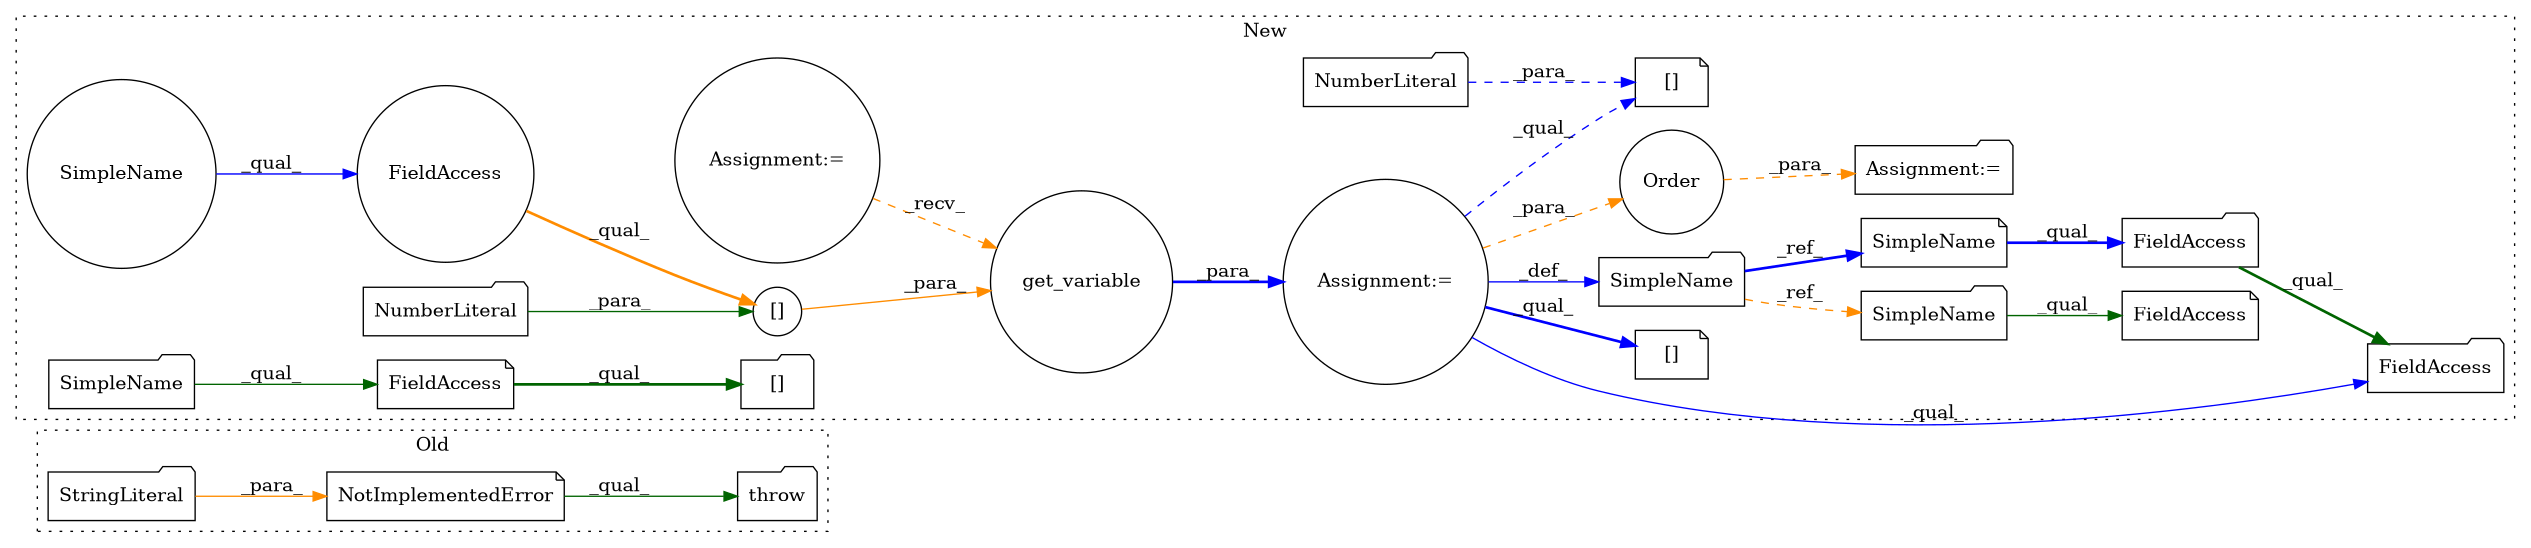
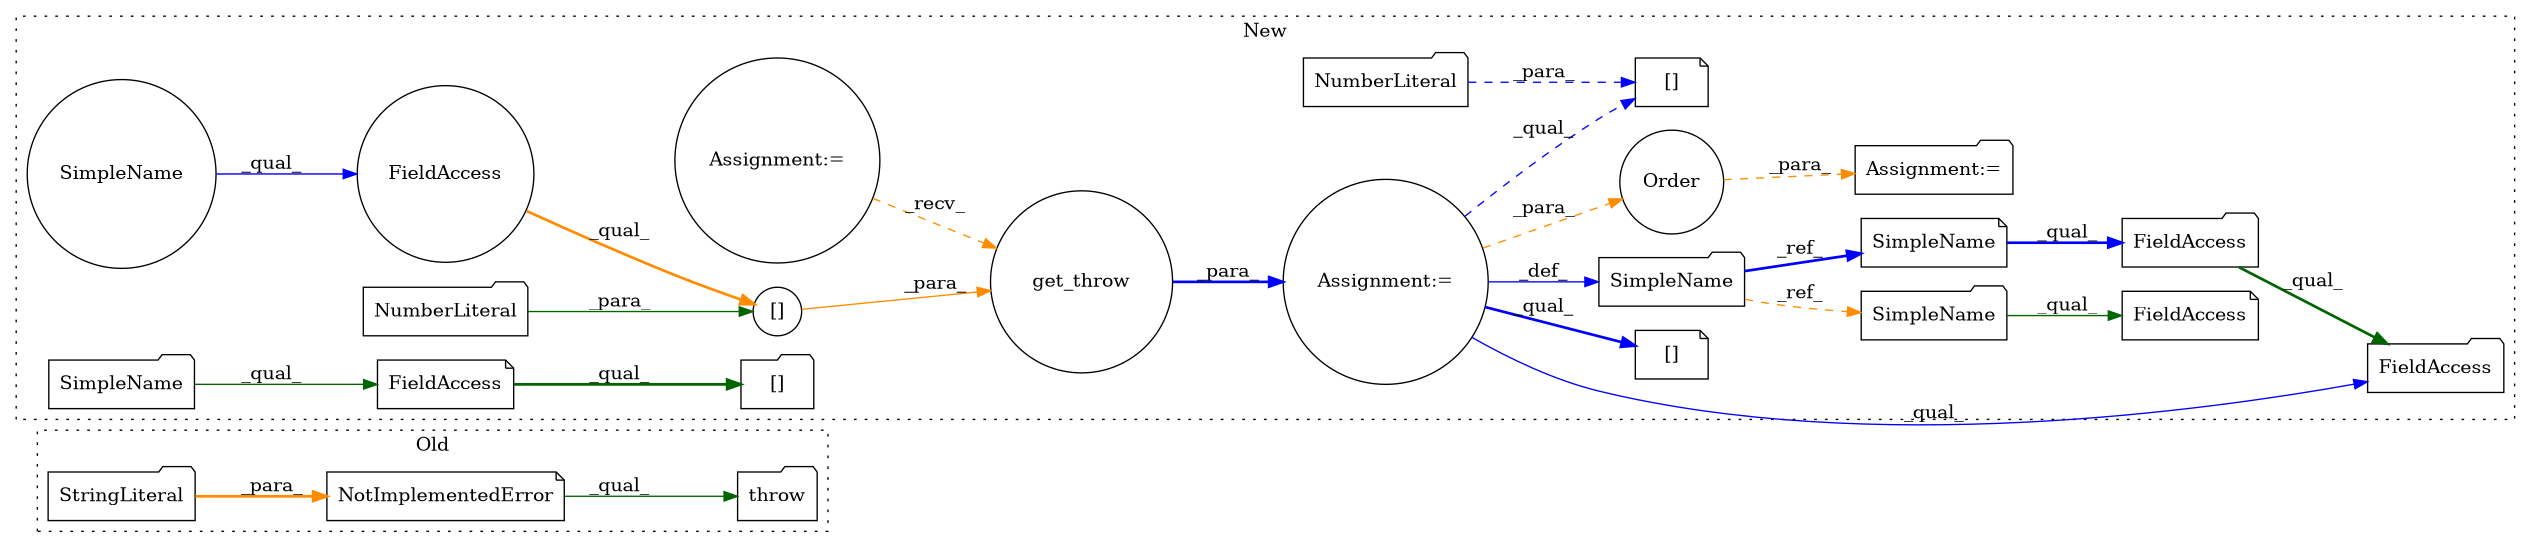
(1082, 282) -> (1082, 282)
(254, 496) -> (254, 496)
